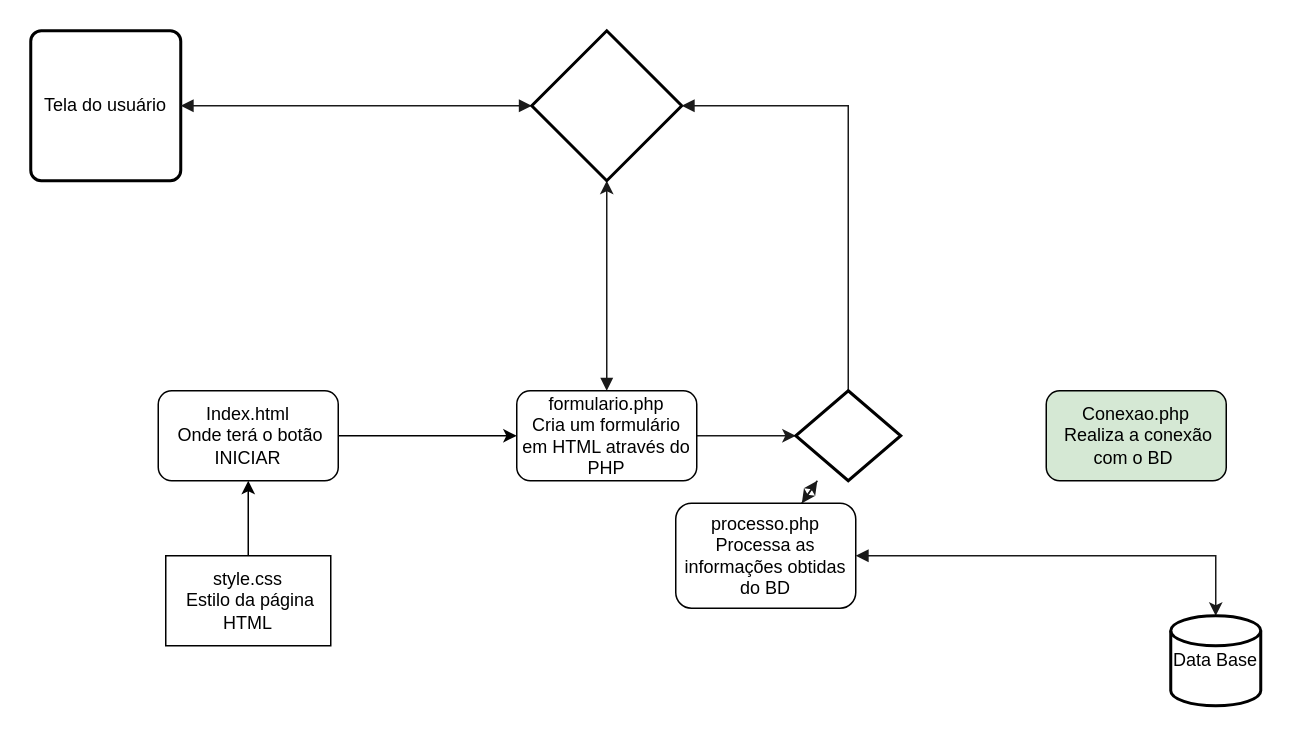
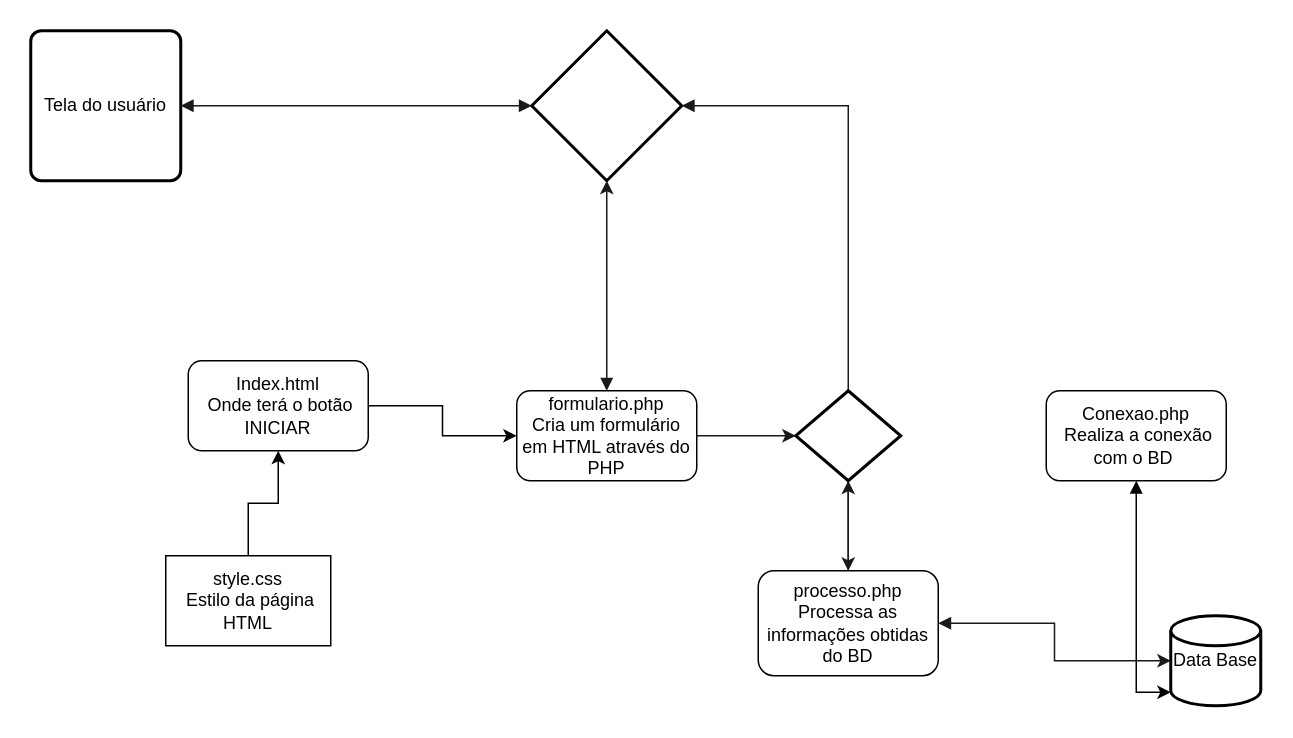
(248, 436) -> (278, 406)
(1136, 436) -> (1136, 436)
(766, 556) -> (848, 623)
none -> (1136, 604)
